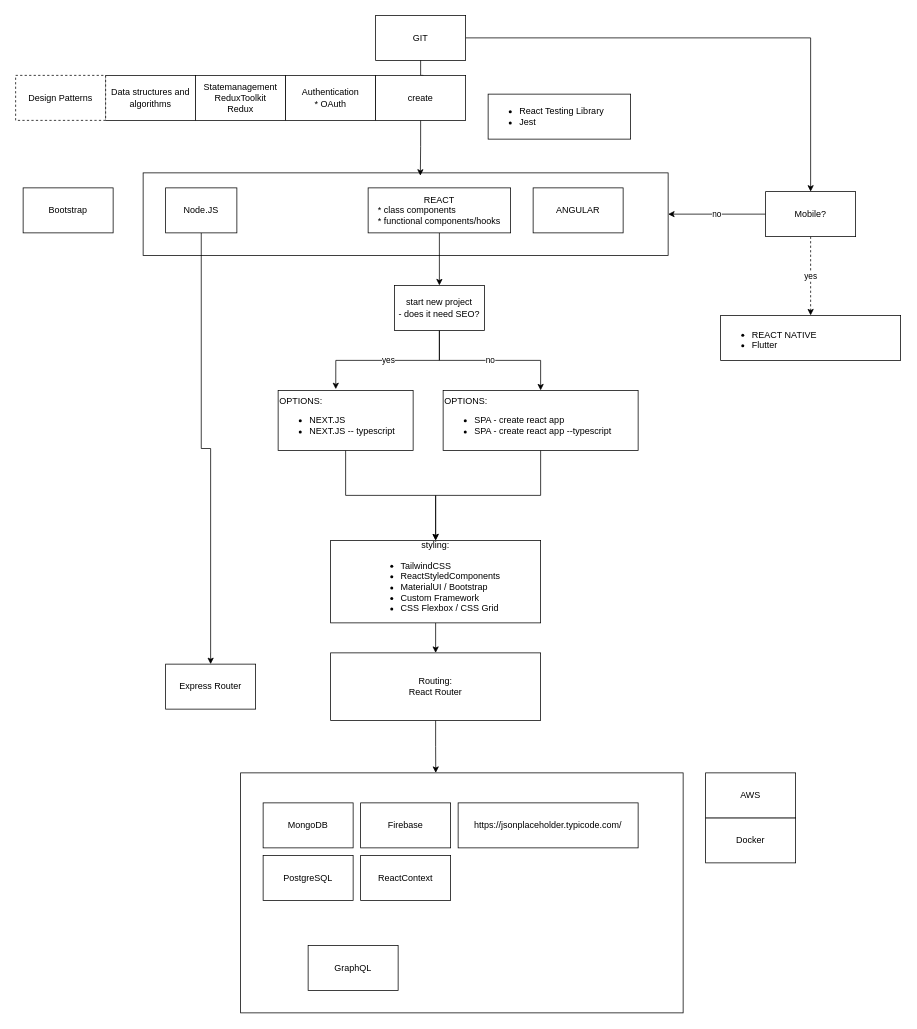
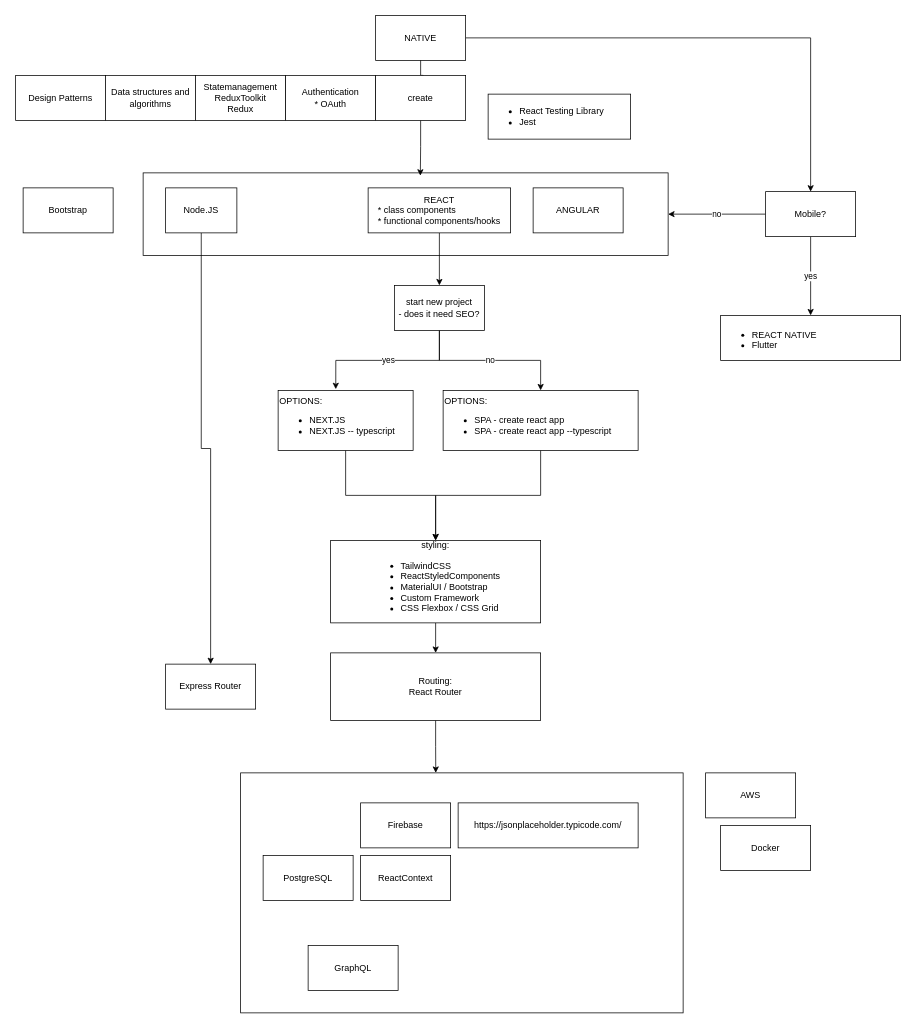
(420, 38) -> (420, 38)
(60, 98) -> (60, 98)
(810, 254) -> (810, 254)
(308, 825) -> none
(750, 840) -> (765, 848)
